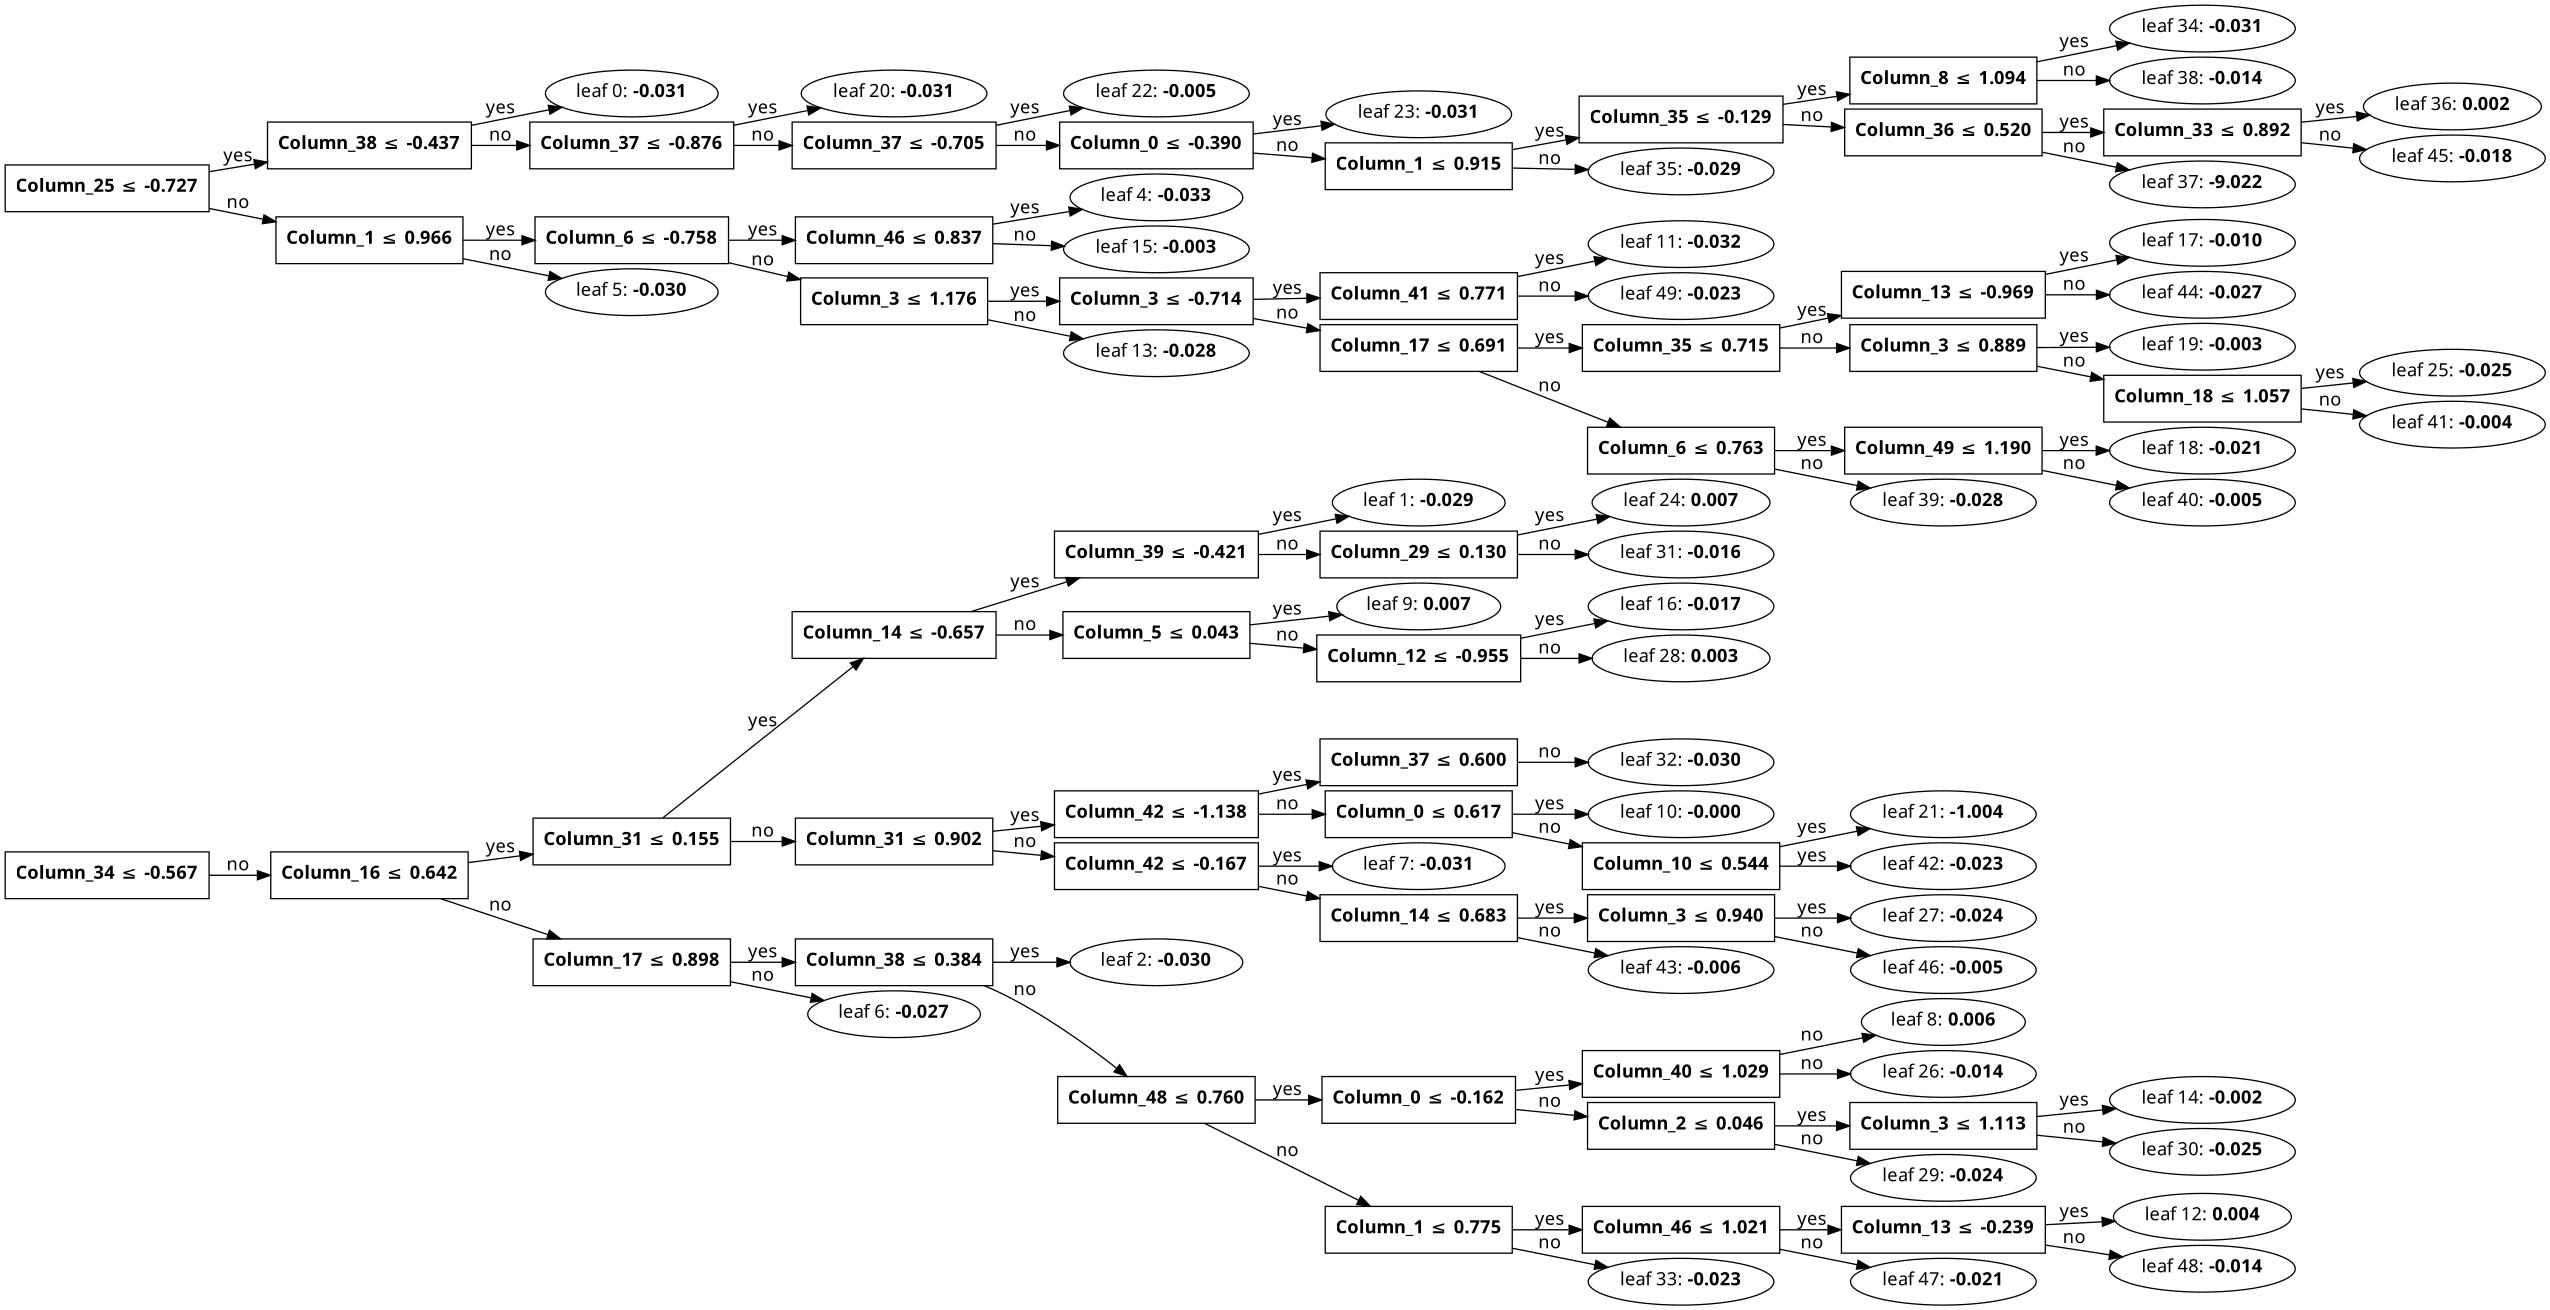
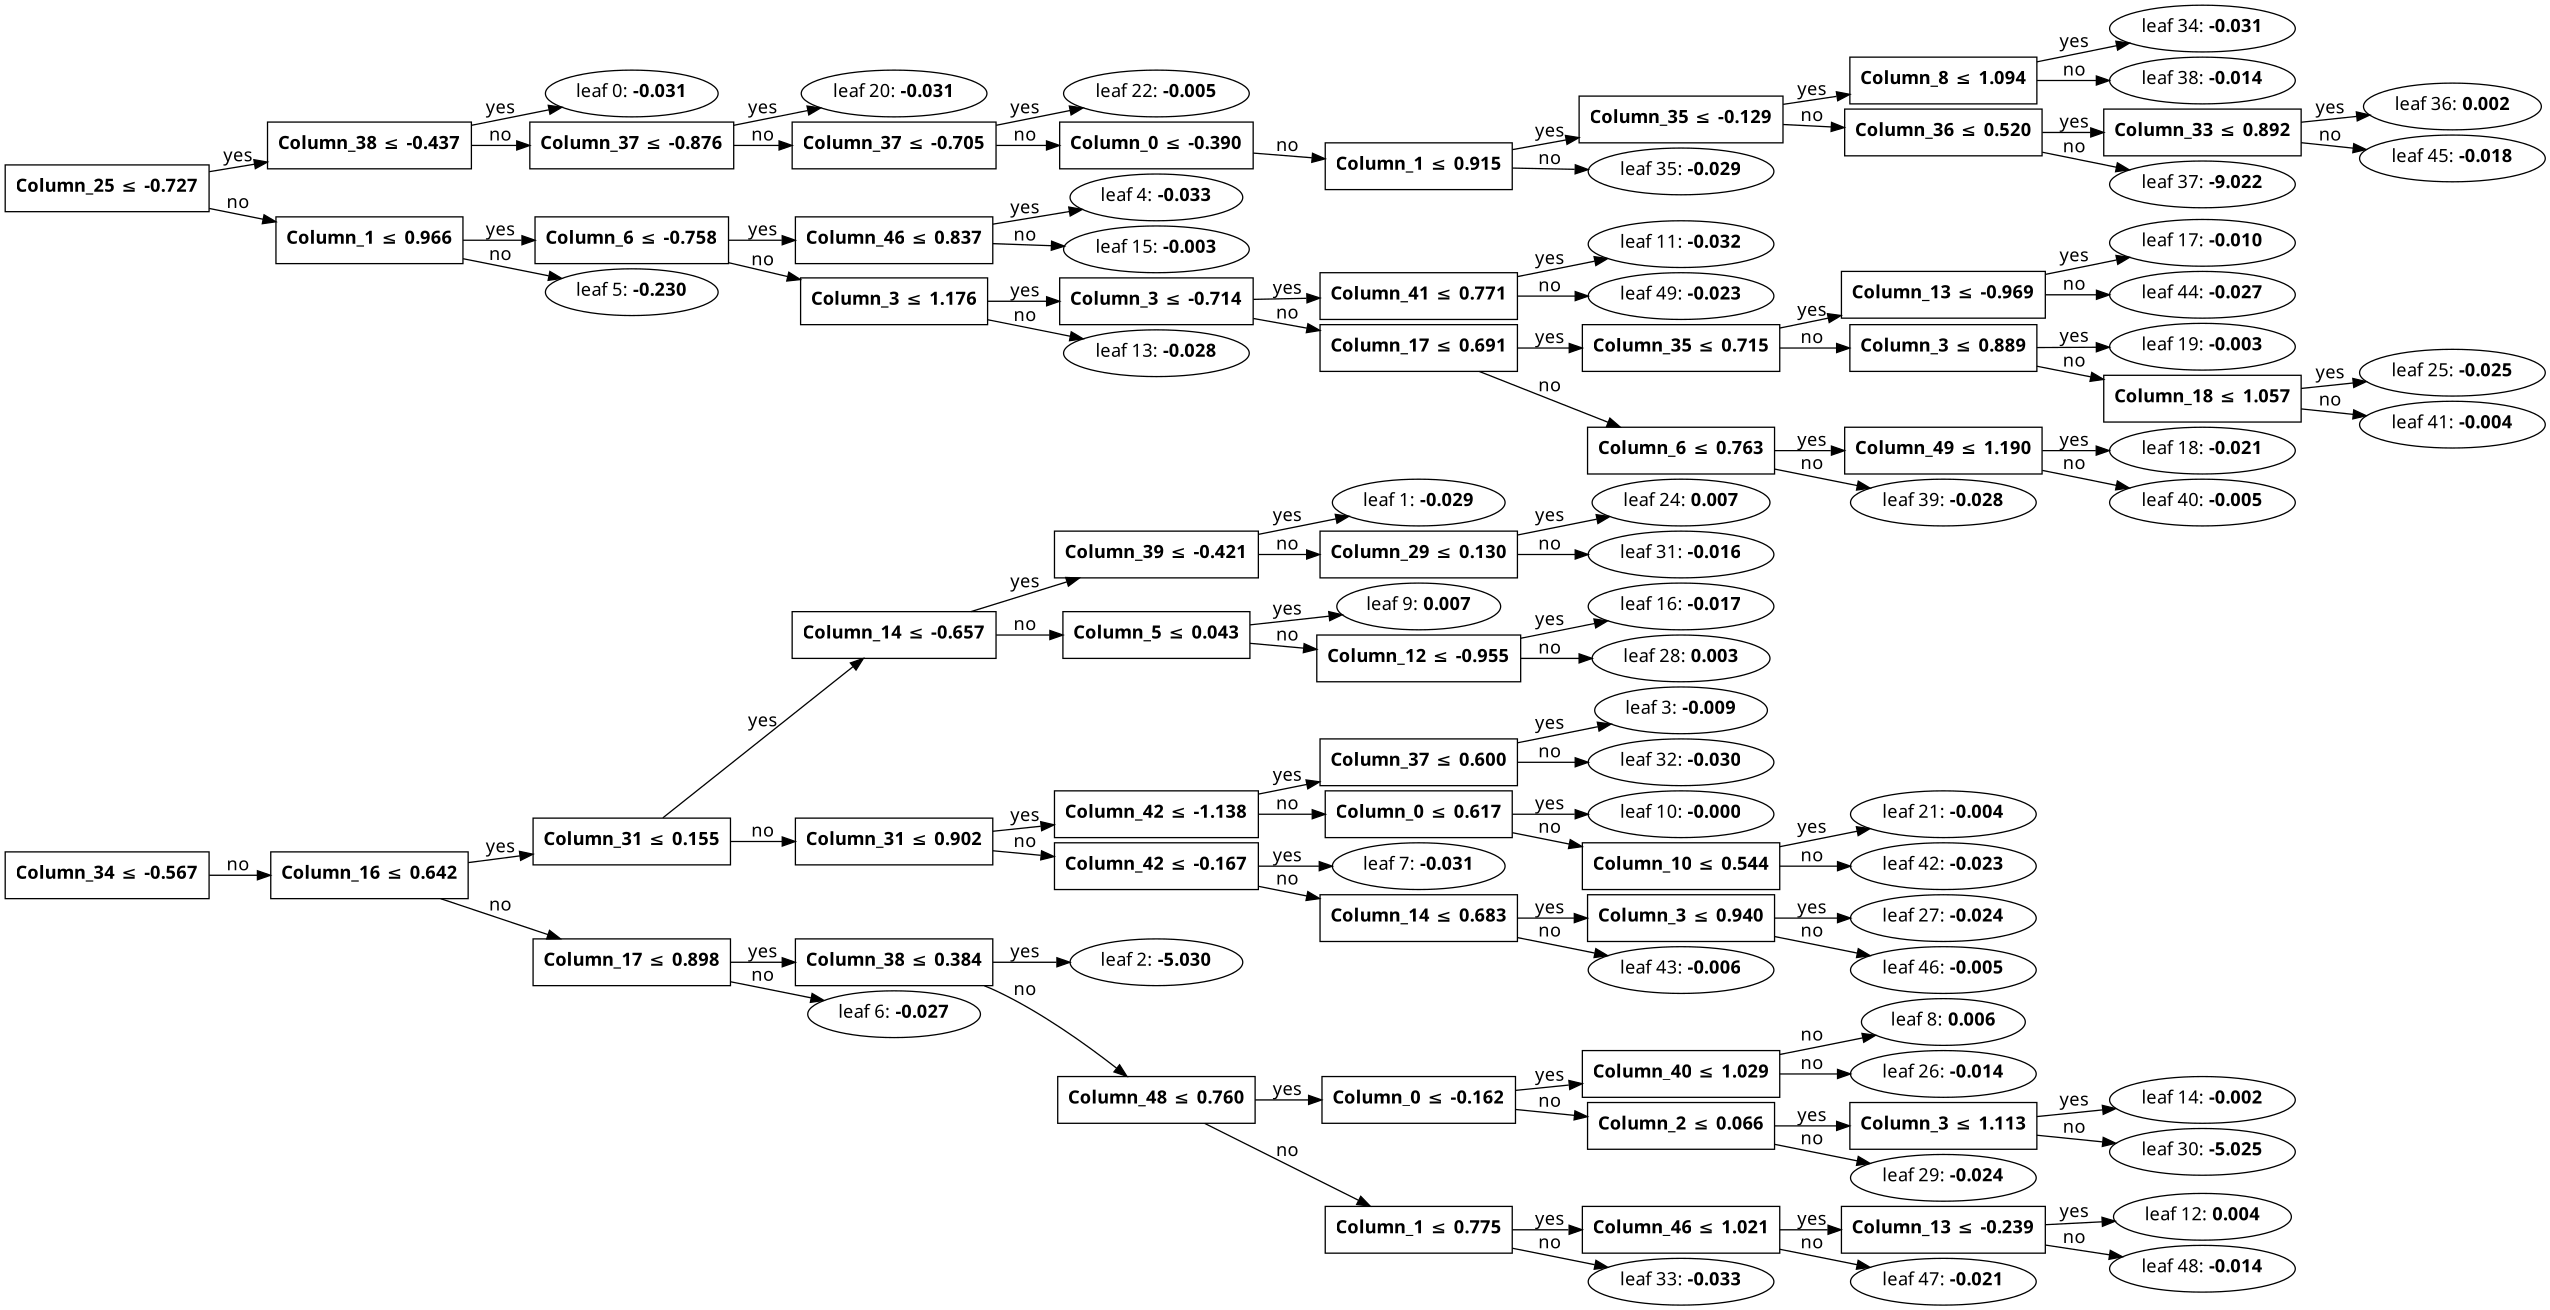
(1419, 114) -> none
(660, 290) -> (660, 290)
none -> (1681, 710)
(1977, 812) -> (1977, 812)
(1812, 856) -> (1812, 856)
(1185, 960) -> (1185, 960)
(1740, 1124) -> (1740, 1124)
(2236, 1150) -> (2236, 1150)
(1715, 1280) -> (1715, 1280)
